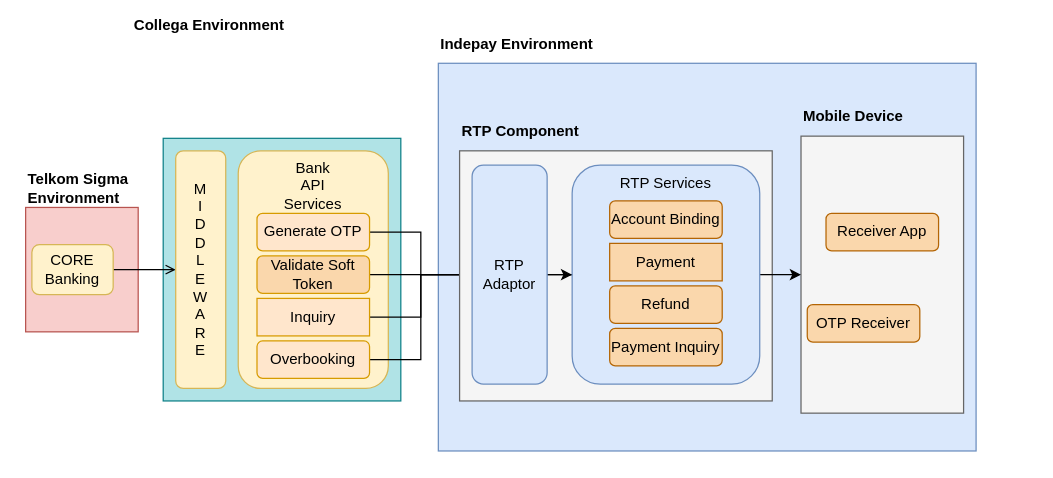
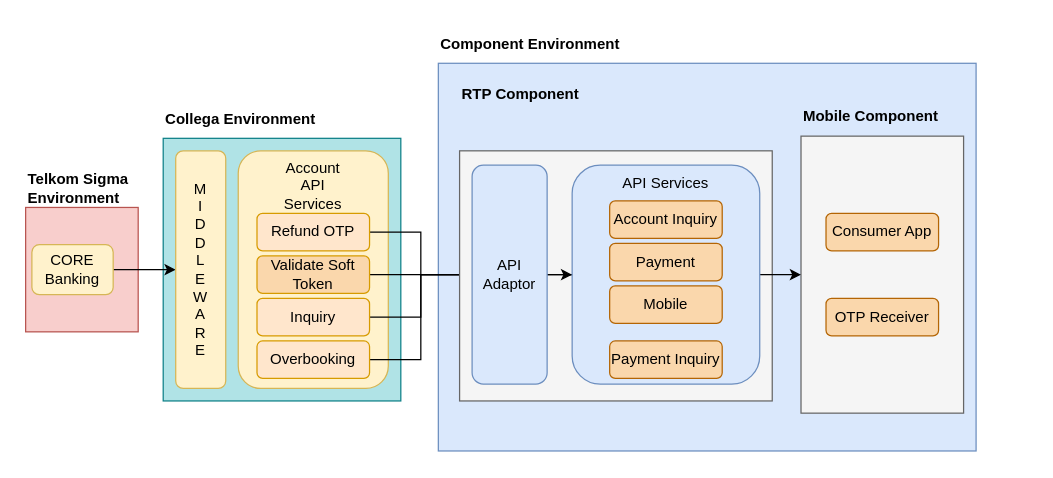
(244, 26) -> (276, 119)
(517, 44) -> (525, 44)
(850, 117) -> (864, 117)
(572, 132) -> (572, 94)
(666, 183) -> (666, 183)
(313, 186) -> (313, 186)
(666, 219) -> (666, 219)
(313, 232) -> (313, 232)
(882, 232) -> (882, 232)
(666, 262) -> (666, 262)
(168, 269) -> (166, 269)
(509, 274) -> (509, 274)
(666, 304) -> (666, 304)
(313, 317) -> (313, 317)
(863, 323) -> (882, 317)
(666, 347) -> (666, 359)
